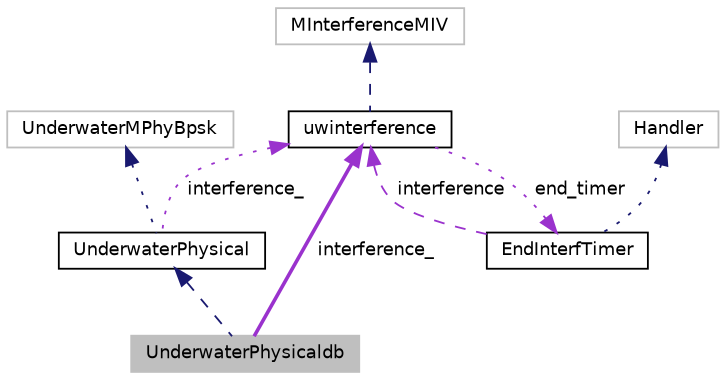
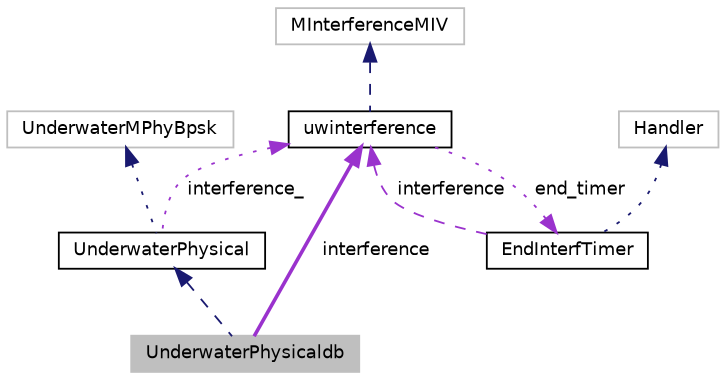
(374, 251) -> (374, 251)
